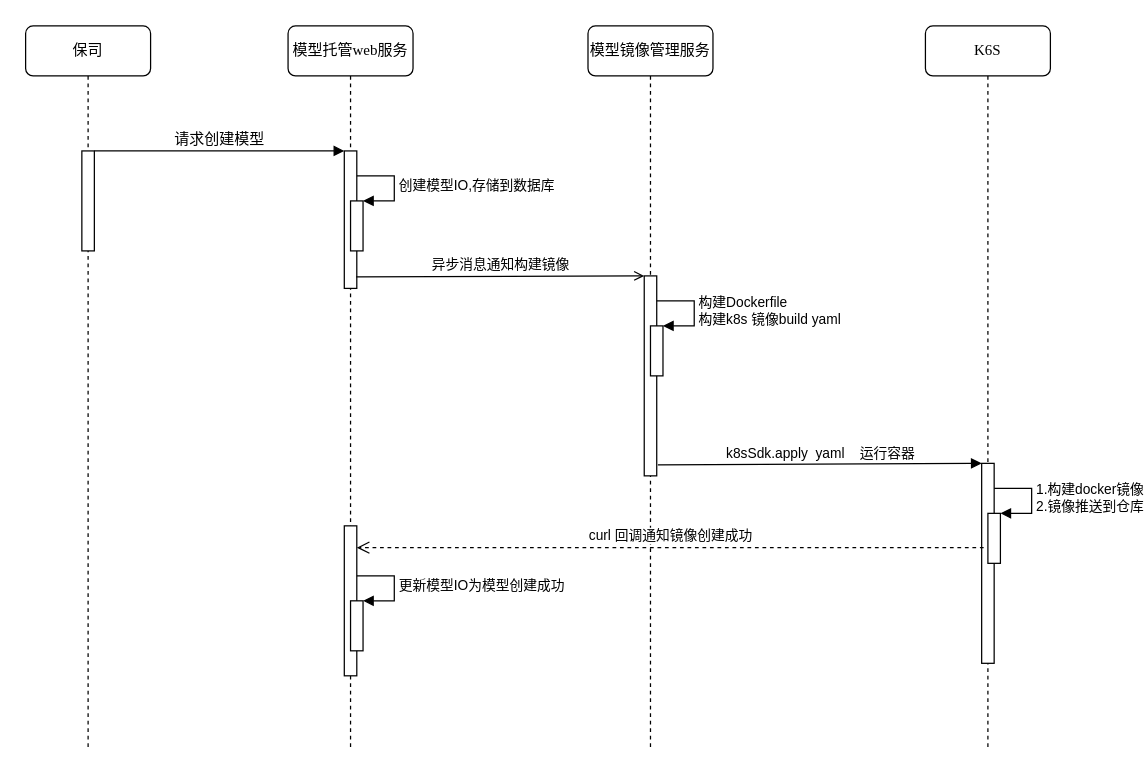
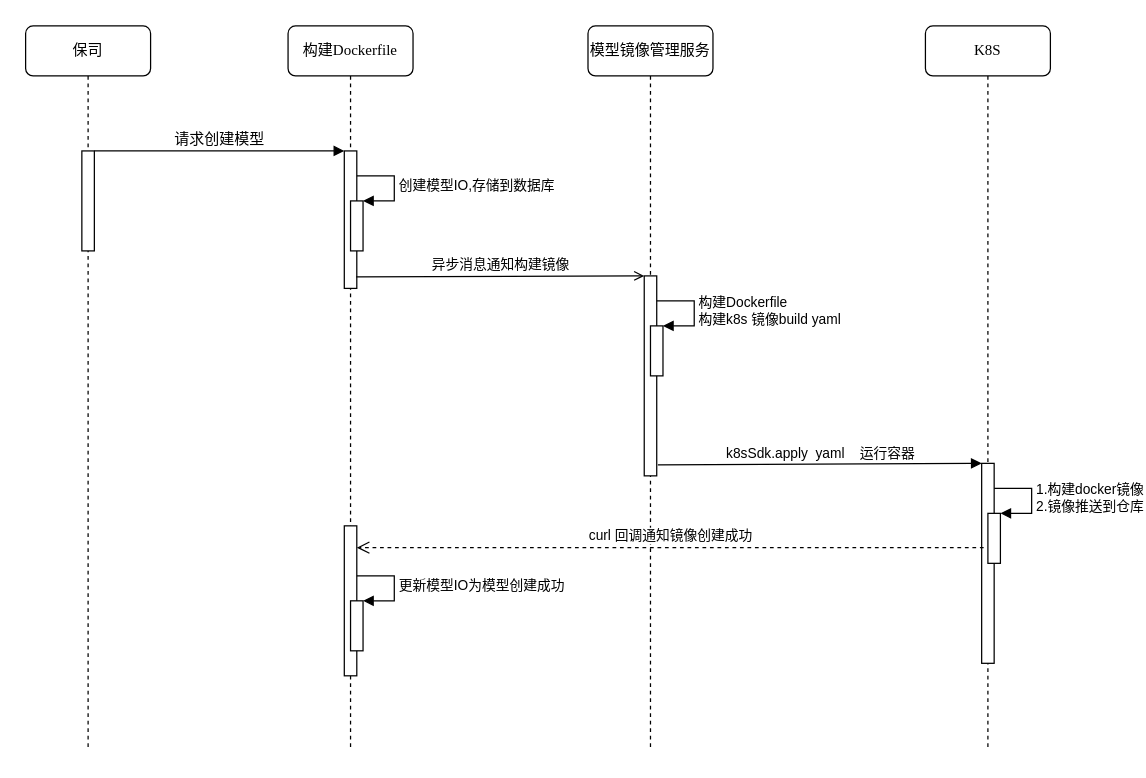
(351, 51) -> (351, 51)
(988, 51) -> (988, 51)
